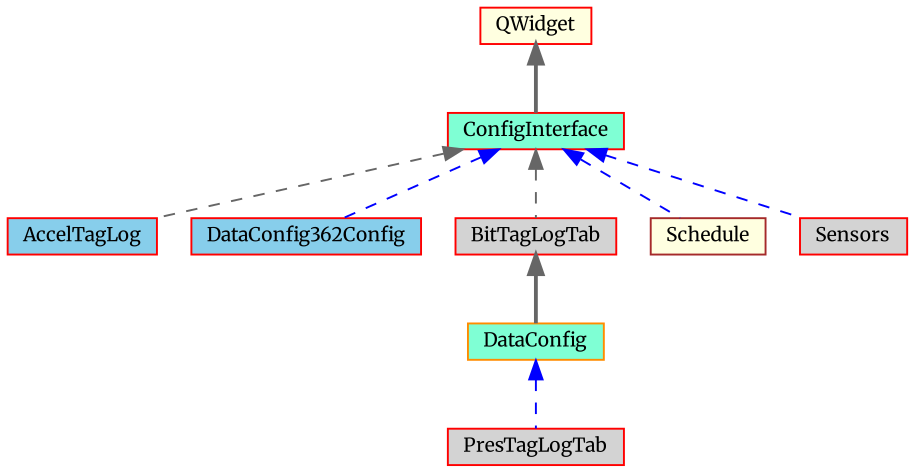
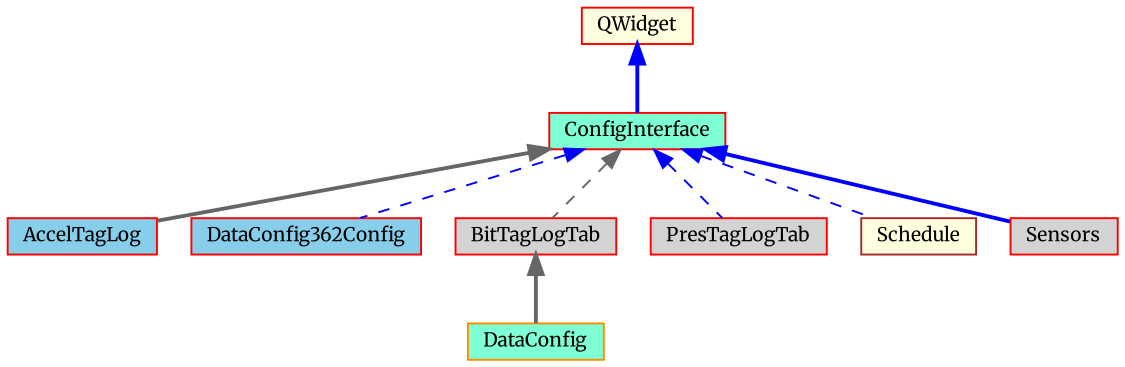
(536, 88) -> (637, 88)
(300, 186) -> (343, 187)
(704, 187) -> (867, 188)
(536, 404) -> (695, 191)
